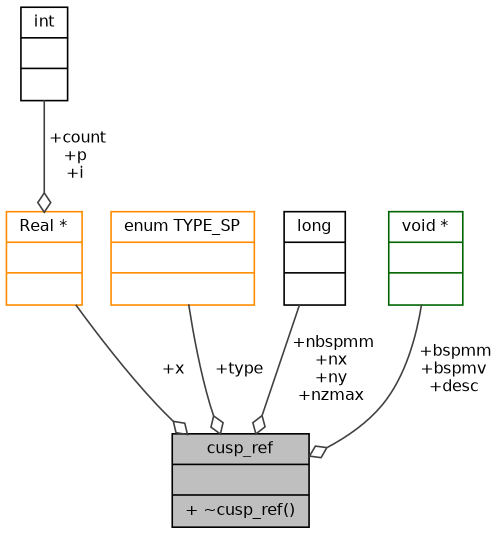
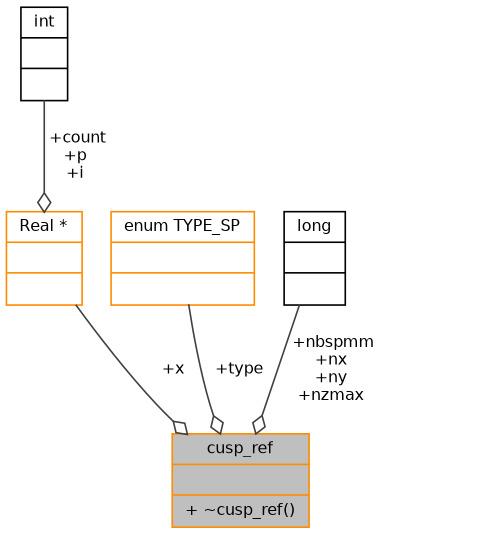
(426, 258) -> none
(241, 481) -> (241, 481)
